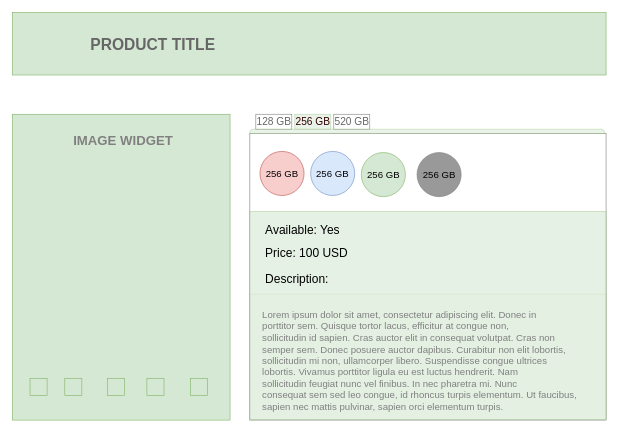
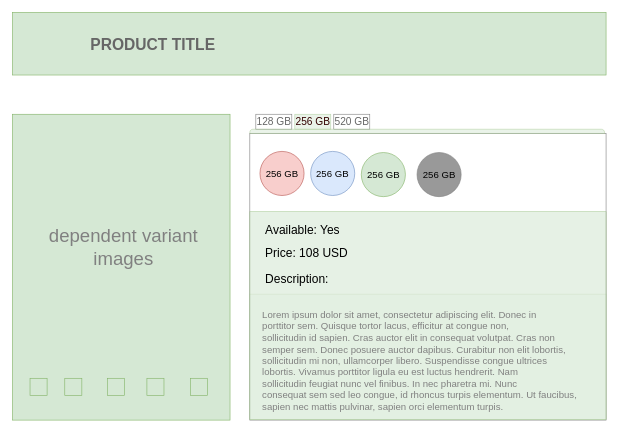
(123, 141) -> none
none -> (123, 248)
(306, 253) -> (306, 253)
